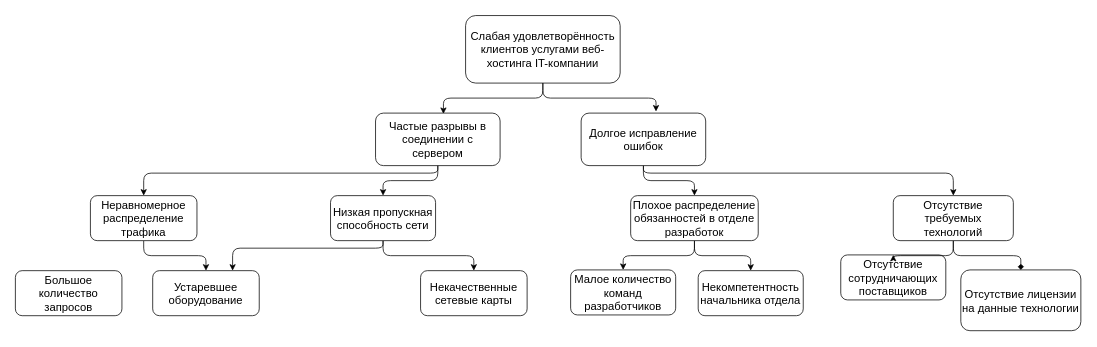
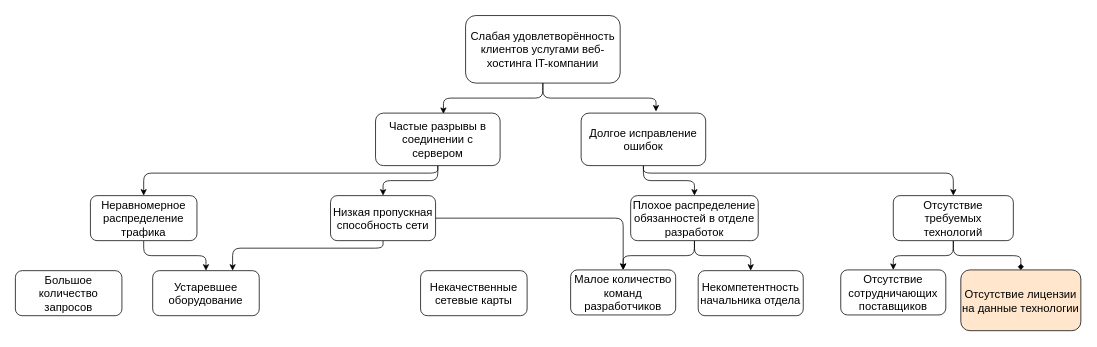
(430, 255) -> (544, 218)
(893, 277) -> (893, 292)
(1020, 300) -> (1020, 300)
